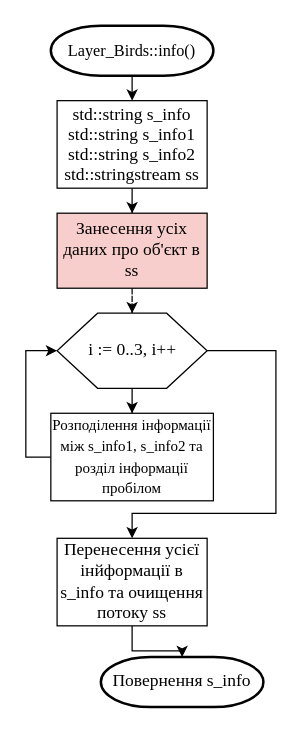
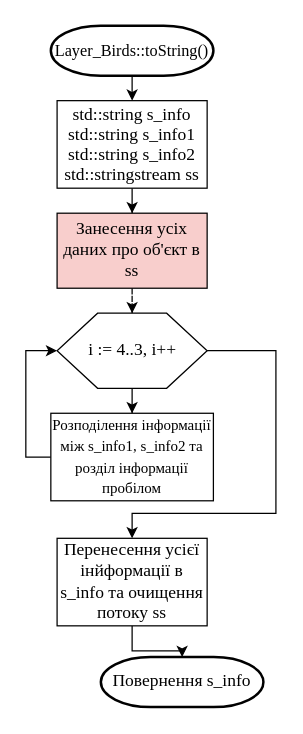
(132, 51) -> (132, 51)
(133, 351) -> (133, 351)
